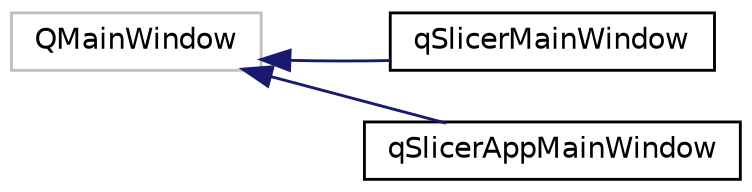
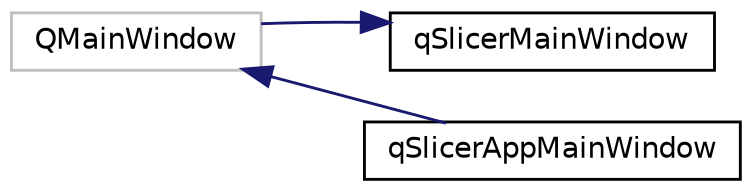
(340, 61) -> (311, 22)
